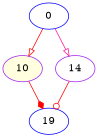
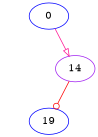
(23, 69) -> none
